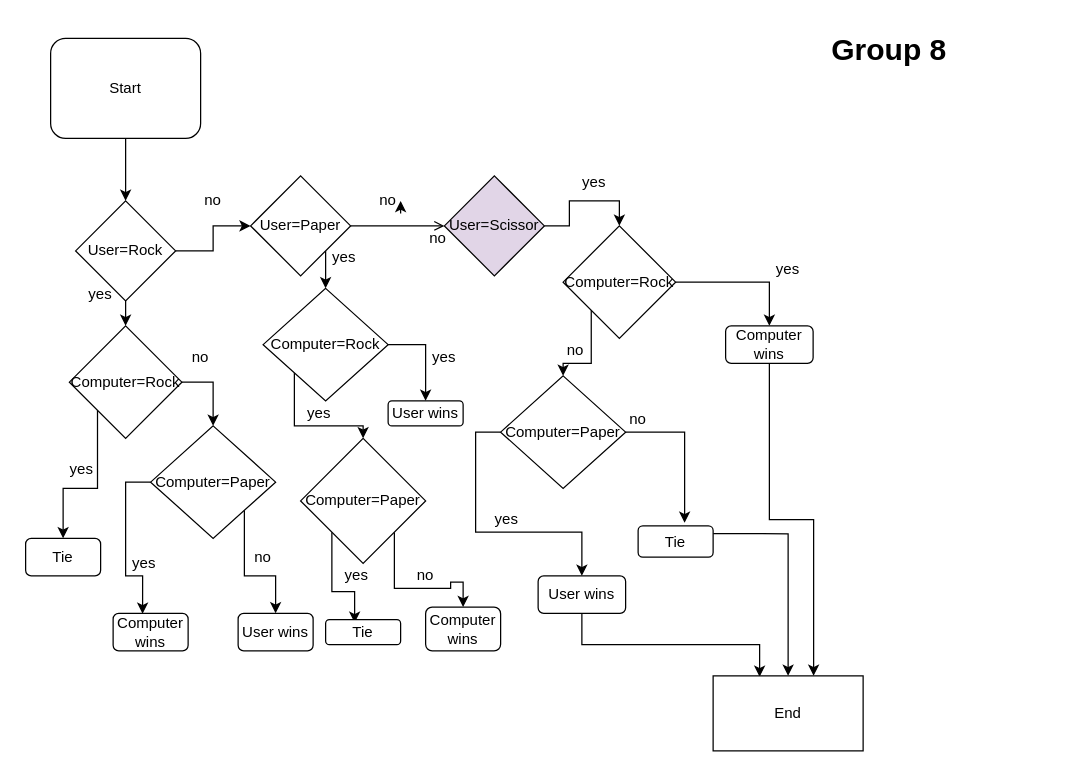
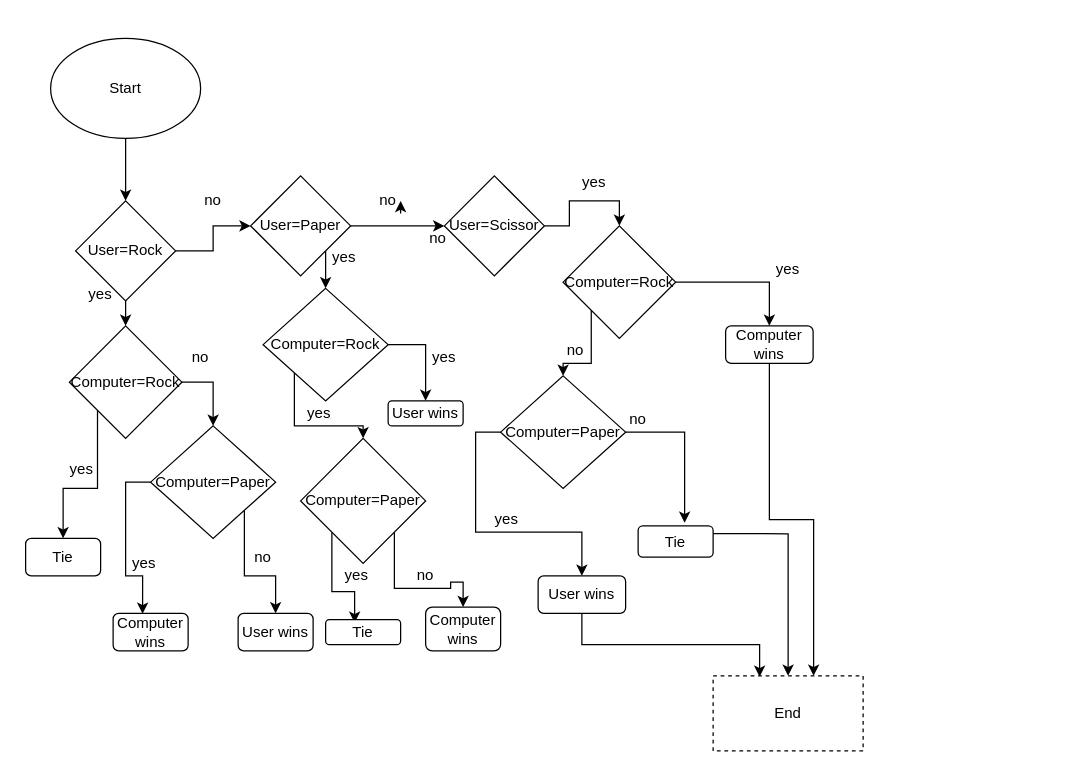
(126, 88) -> (126, 88)
(944, 101) -> none
(436, 226) -> (434, 226)
(494, 226) -> (494, 226)
(788, 713) -> (788, 713)
